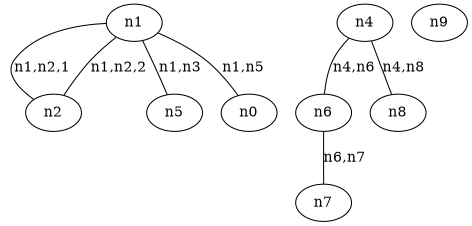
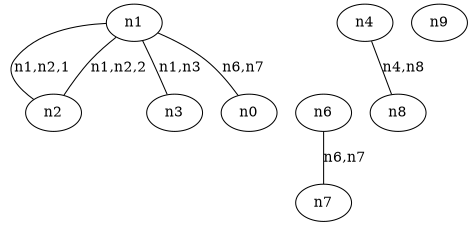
(331, 64) -> none
(243, 68) -> (243, 68)
(175, 113) -> (175, 113)
